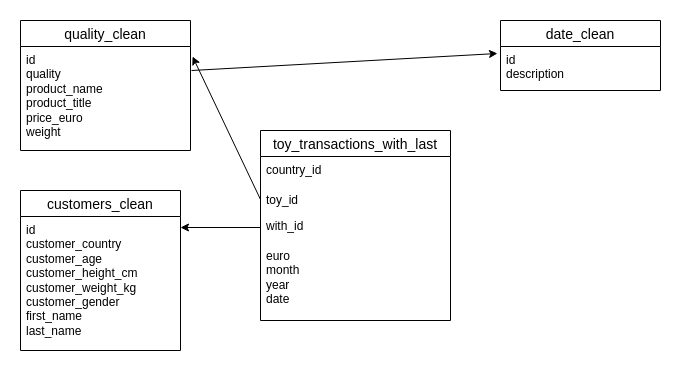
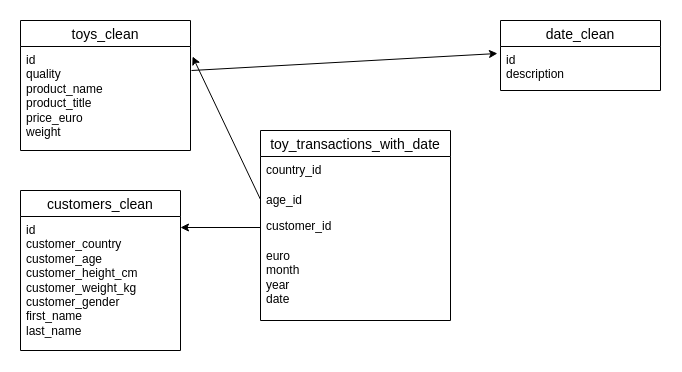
(105, 34) -> (105, 34)
(355, 144) -> (355, 144)
(285, 201) -> (285, 201)
(287, 227) -> (302, 227)
